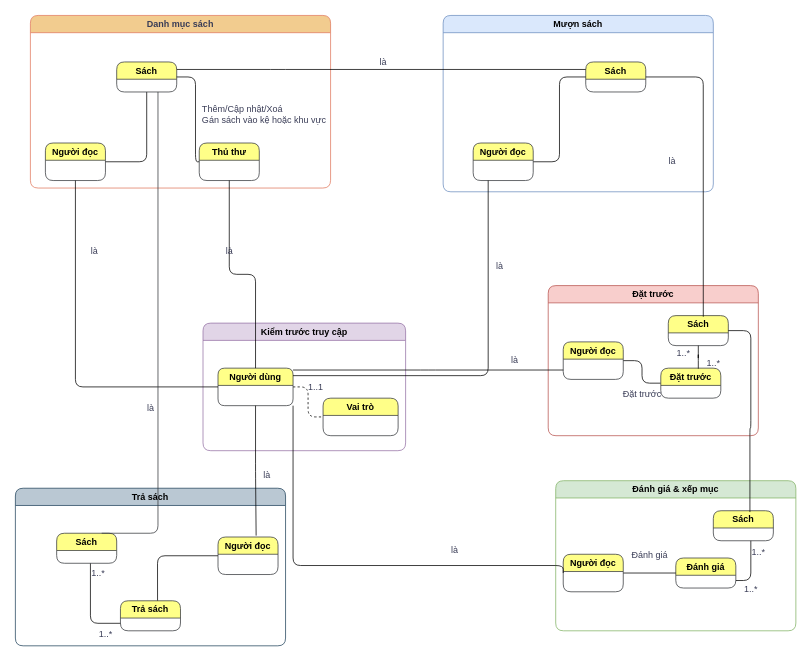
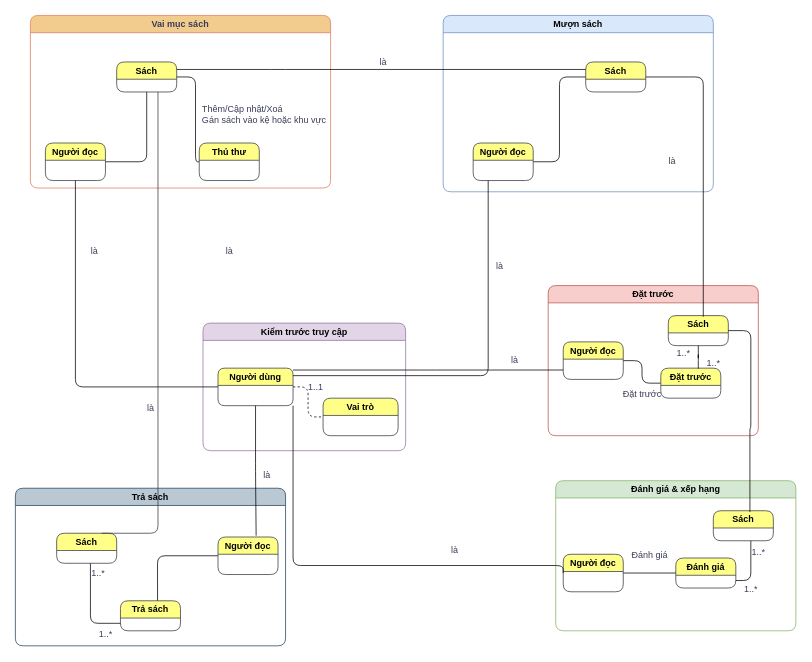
(180, 24) -> (180, 24)
(244, 274) -> none
(675, 489) -> (675, 489)
